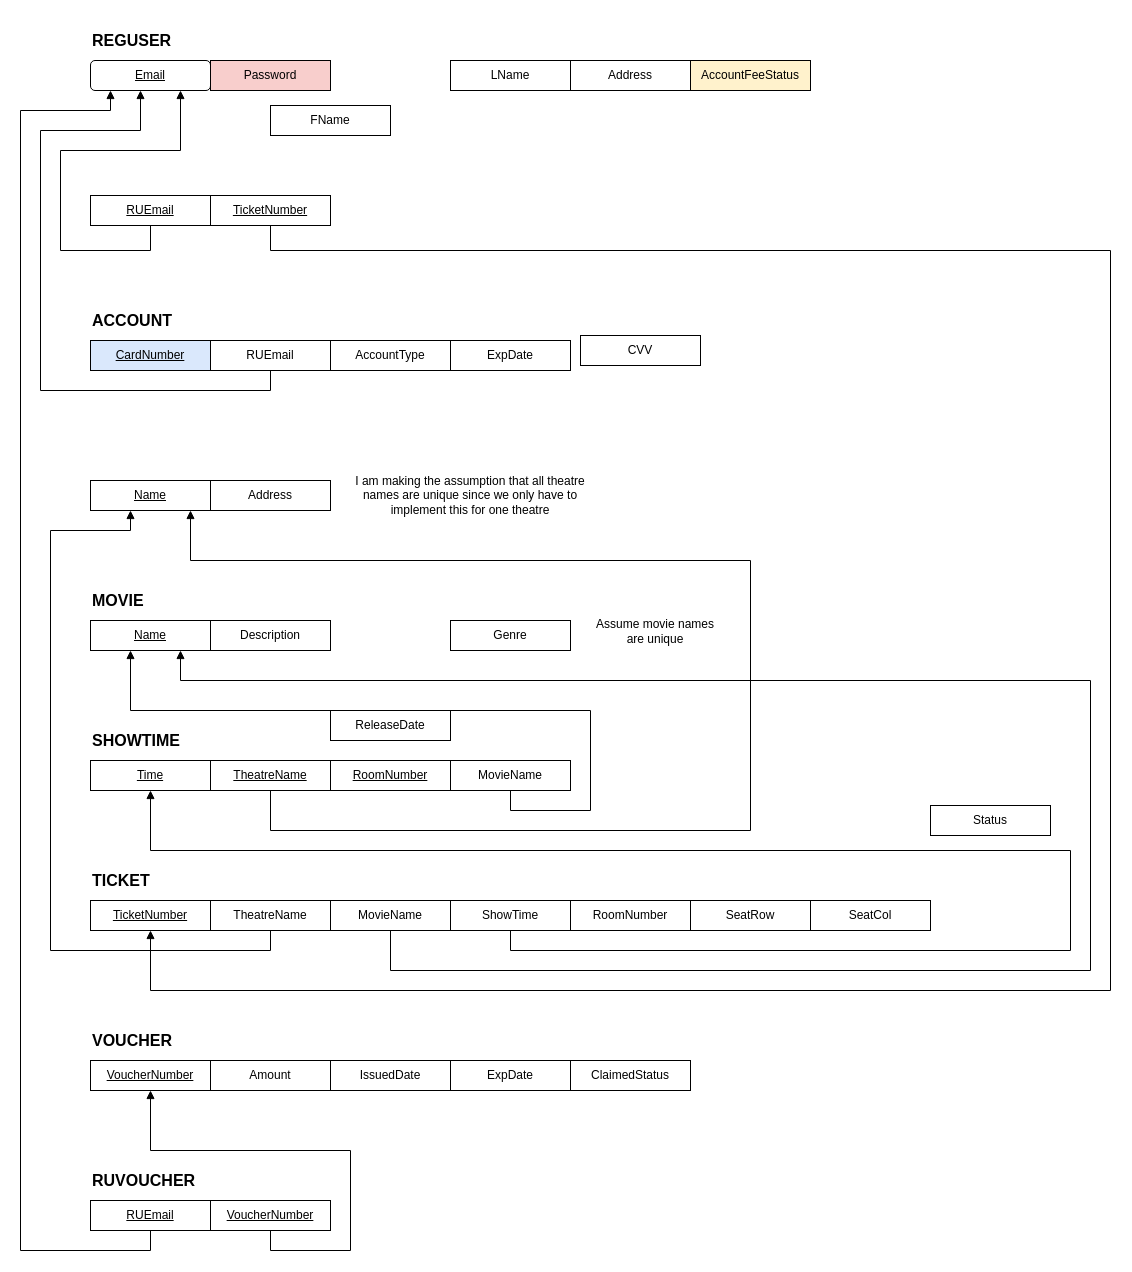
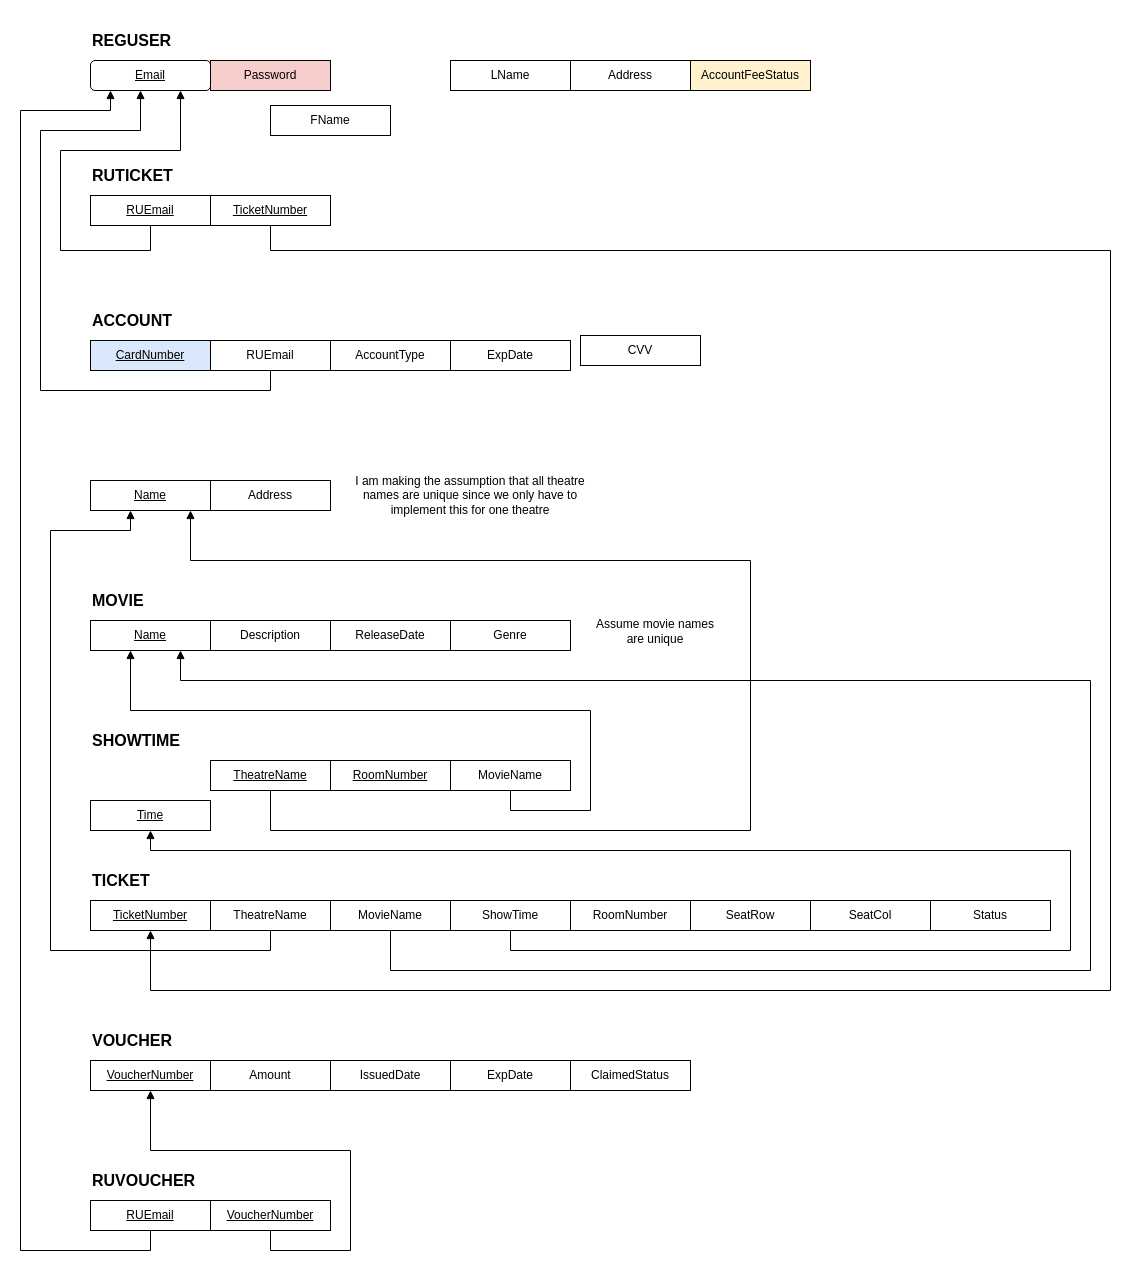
none -> (151, 176)
(391, 726) -> (391, 636)
(151, 776) -> (151, 816)
(991, 821) -> (991, 916)
